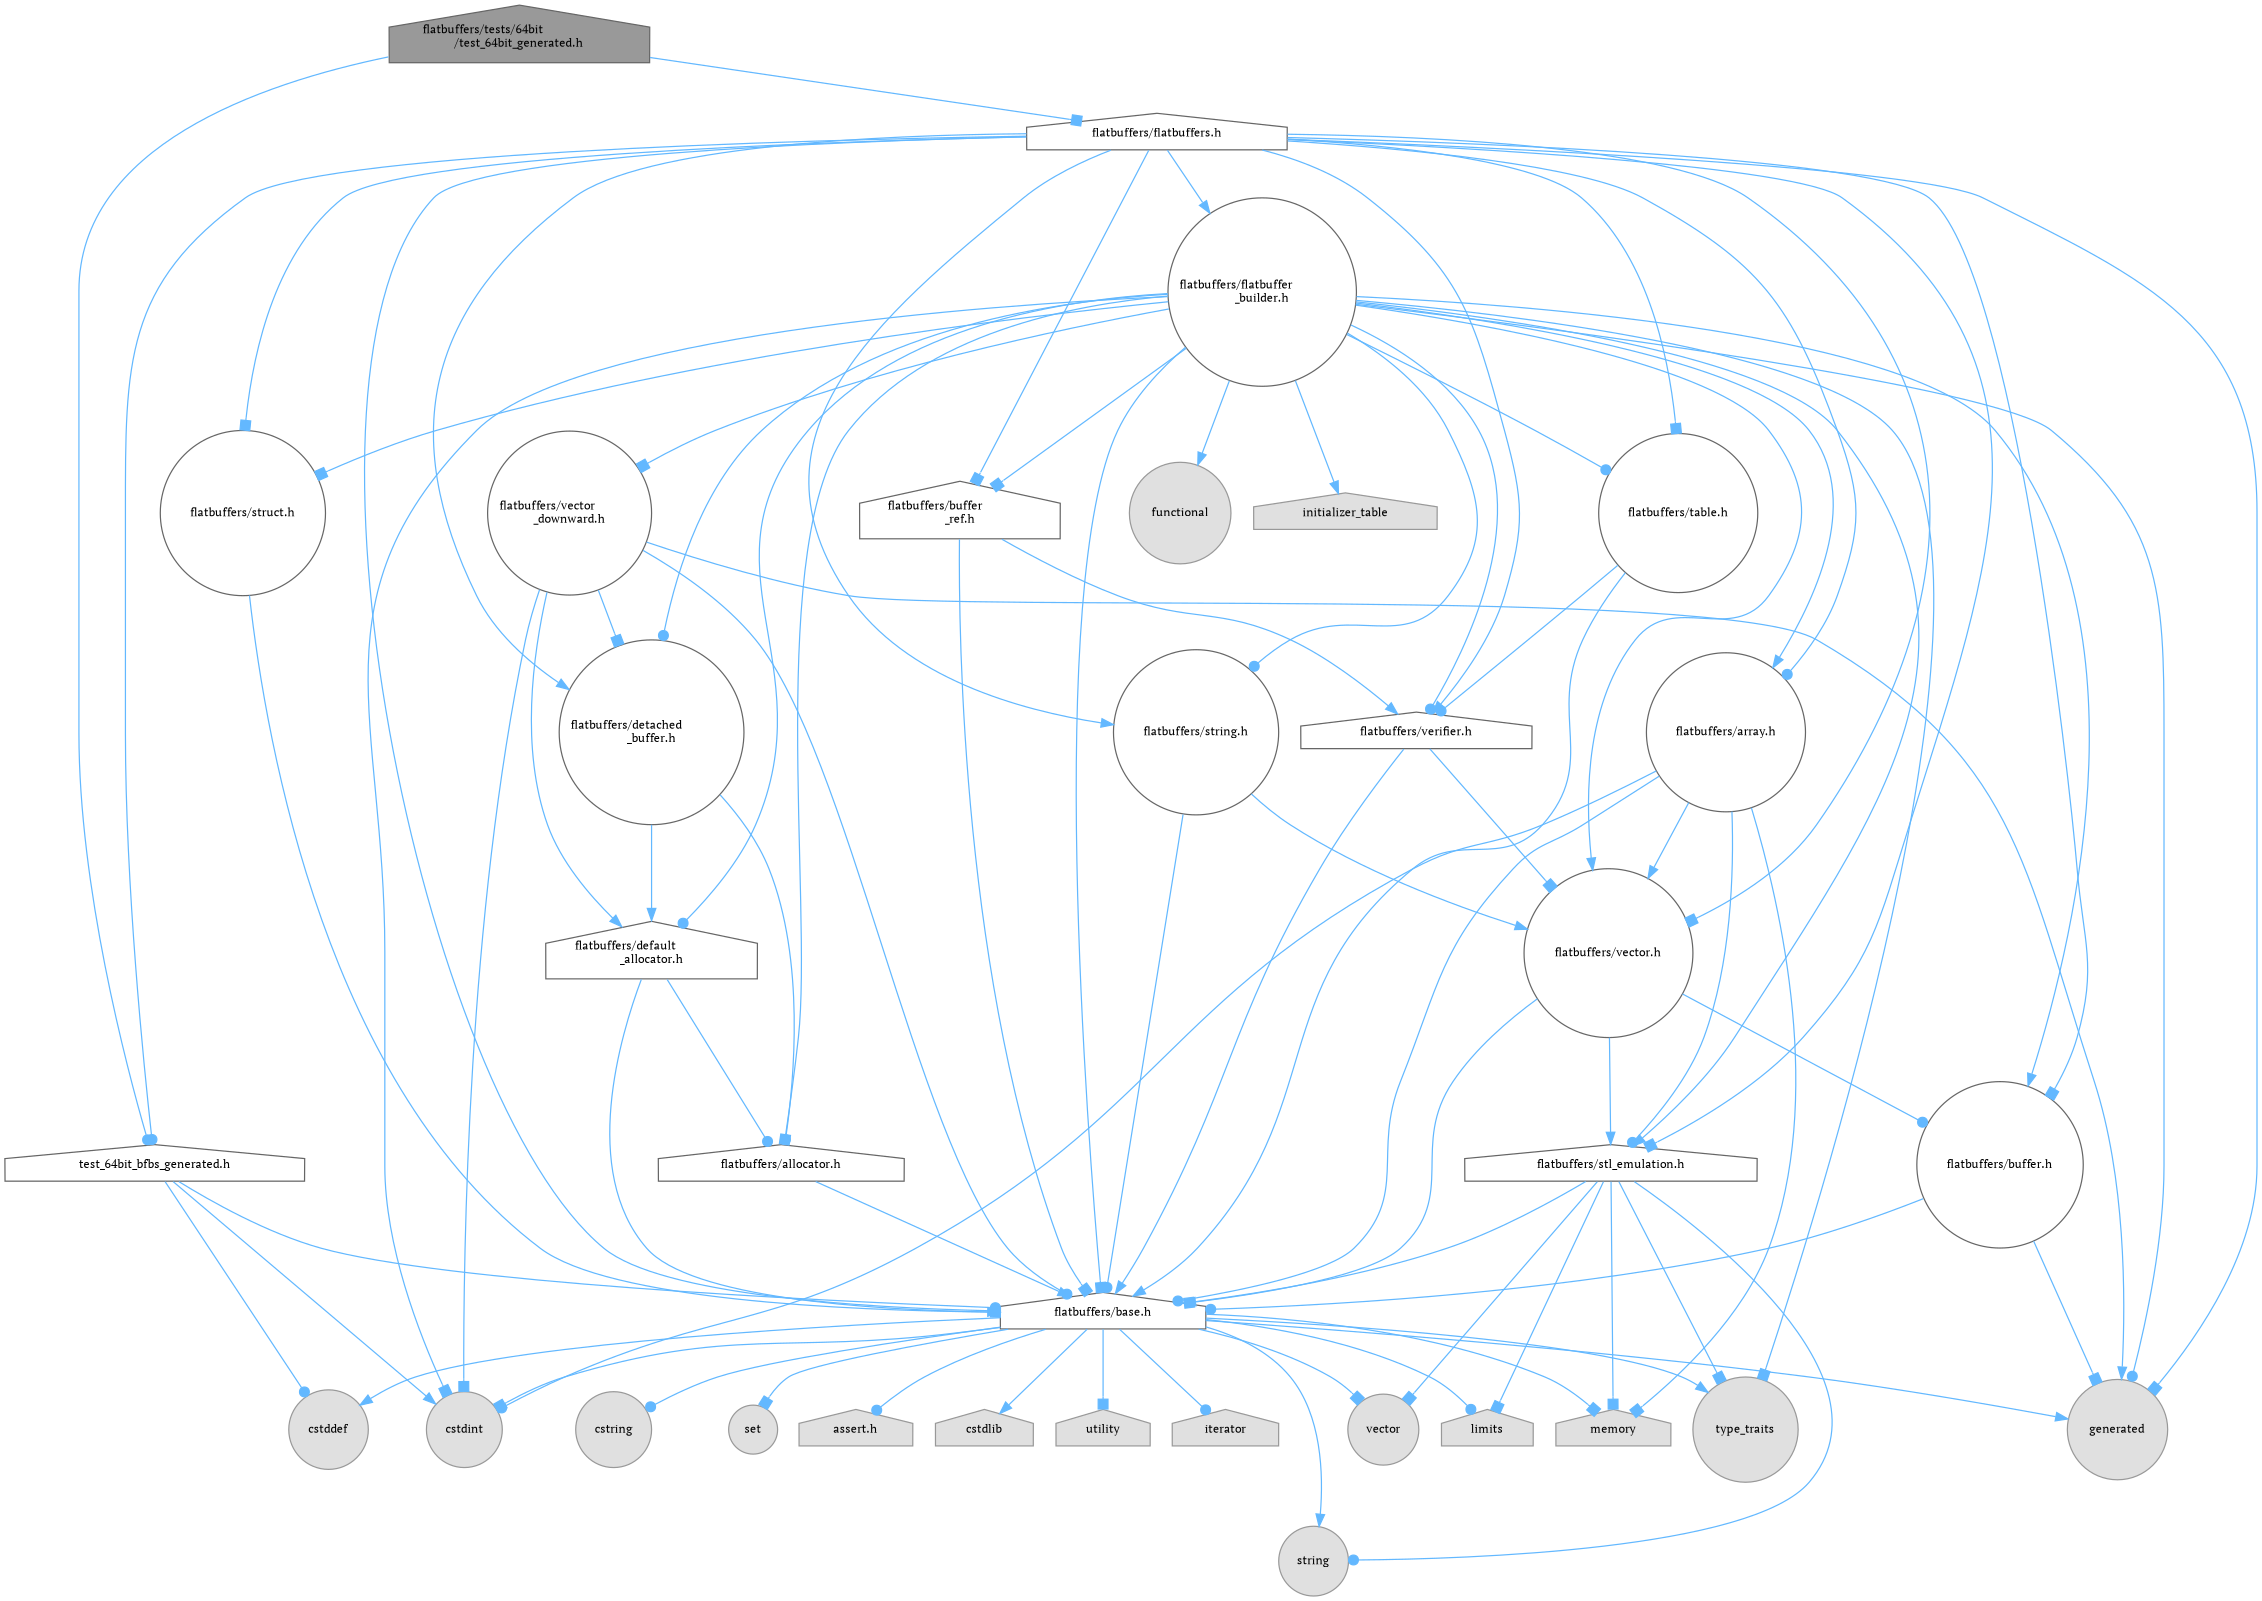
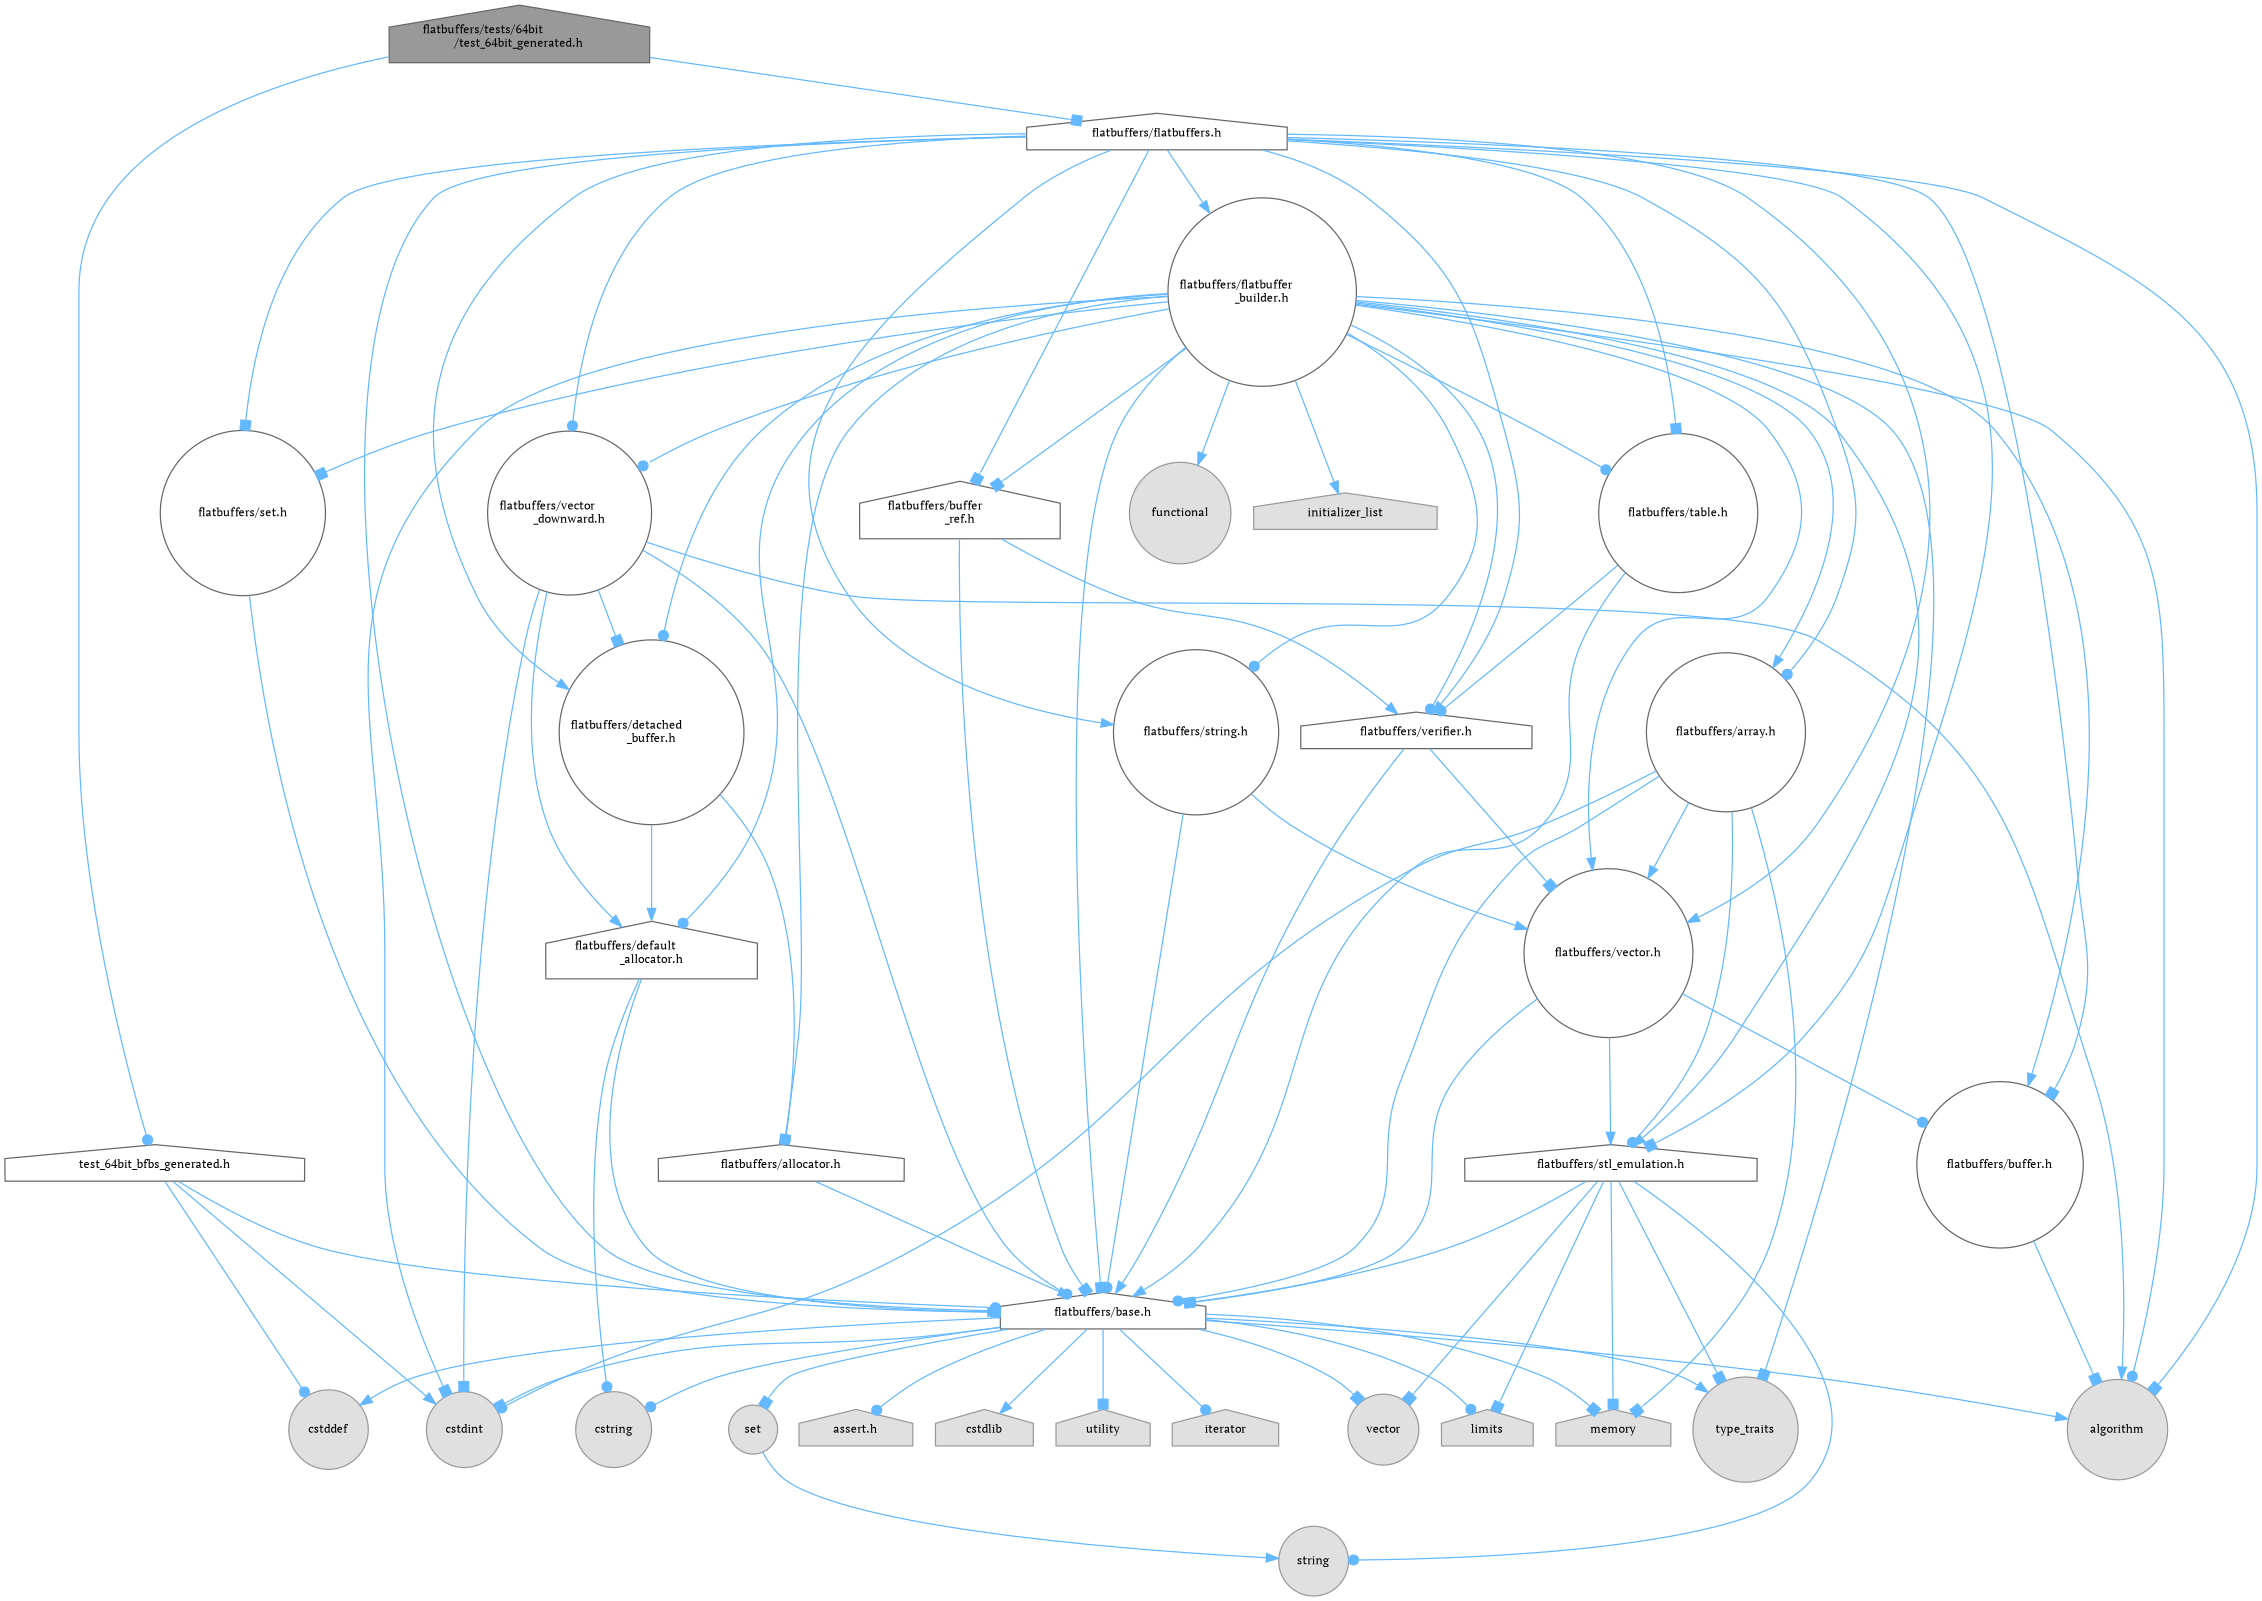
(175, 263) -> (722, 173)
(1883, 342) -> (1883, 342)
(904, 369) -> (904, 369)
(243, 513) -> (243, 513)
(1345, 513) -> (1345, 513)
(716, 1058) -> (594, 1177)
(1574, 1281) -> none
(1302, 1395) -> (1004, 1535)
(2117, 1430) -> (2117, 1430)
